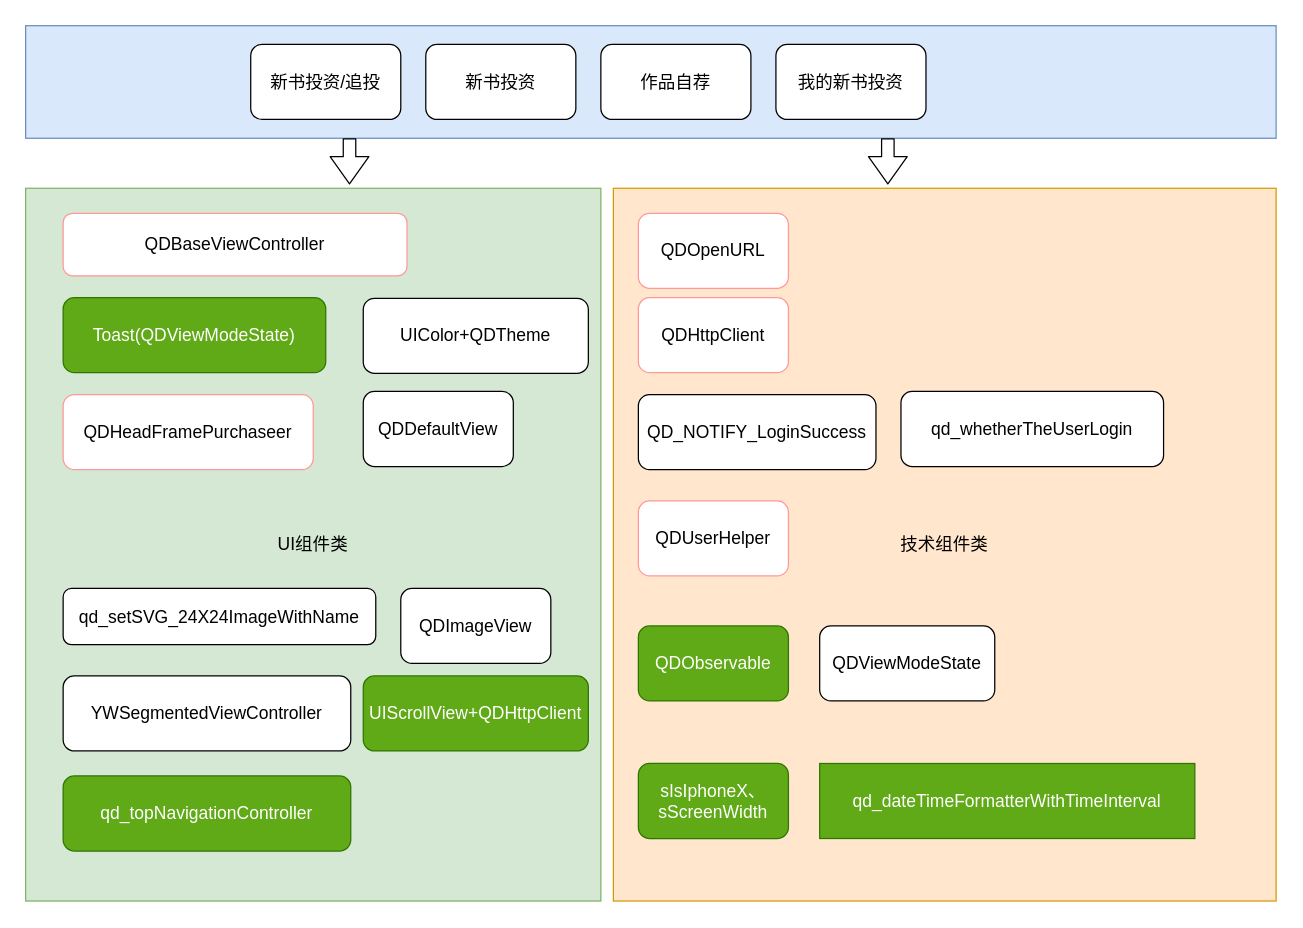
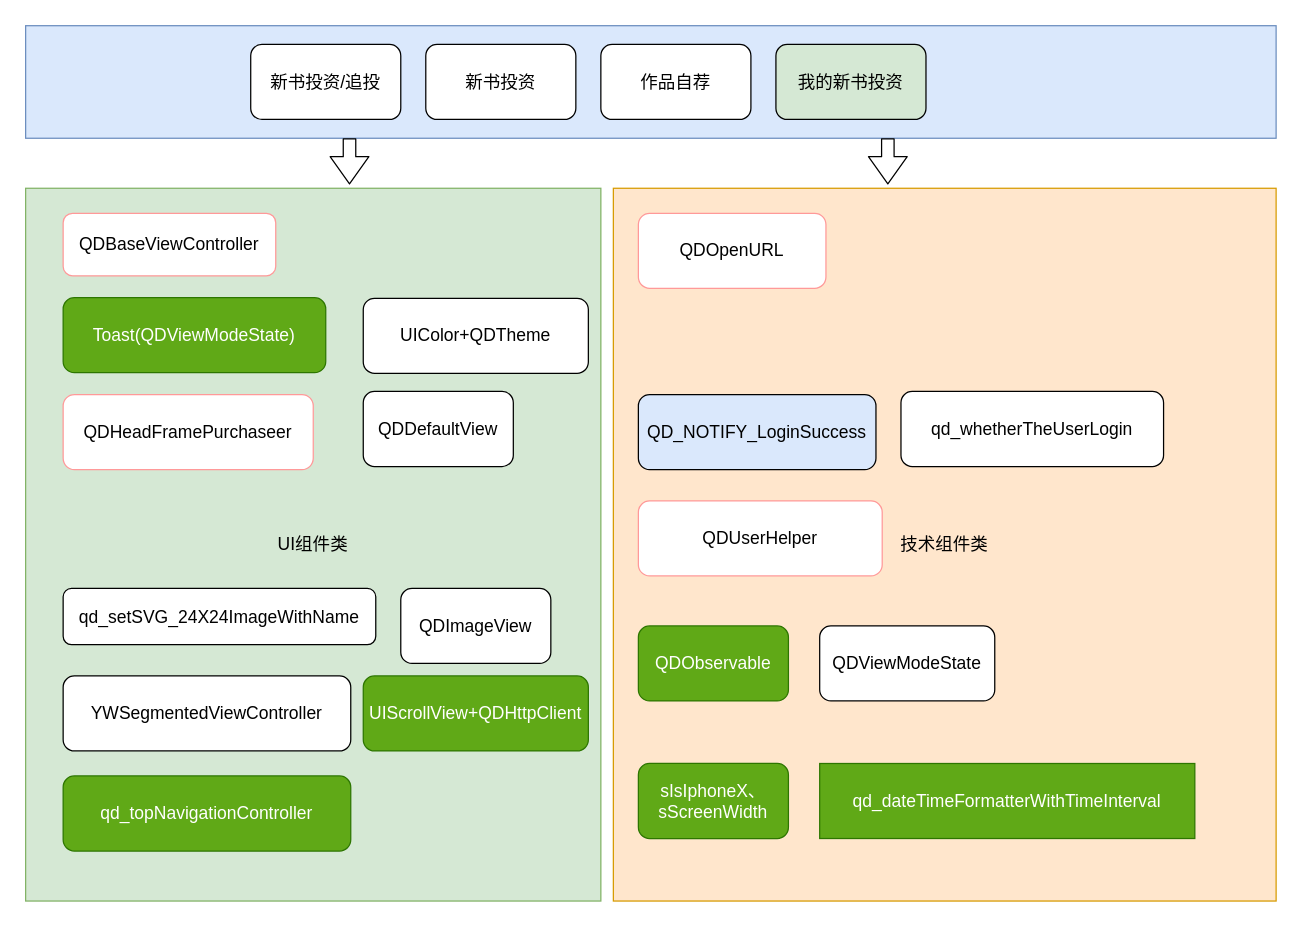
(851, 82) -> (851, 82)
(235, 244) -> (169, 244)
(713, 251) -> (732, 251)
(713, 335) -> none
(757, 432) -> (757, 432)
(713, 538) -> (760, 538)
